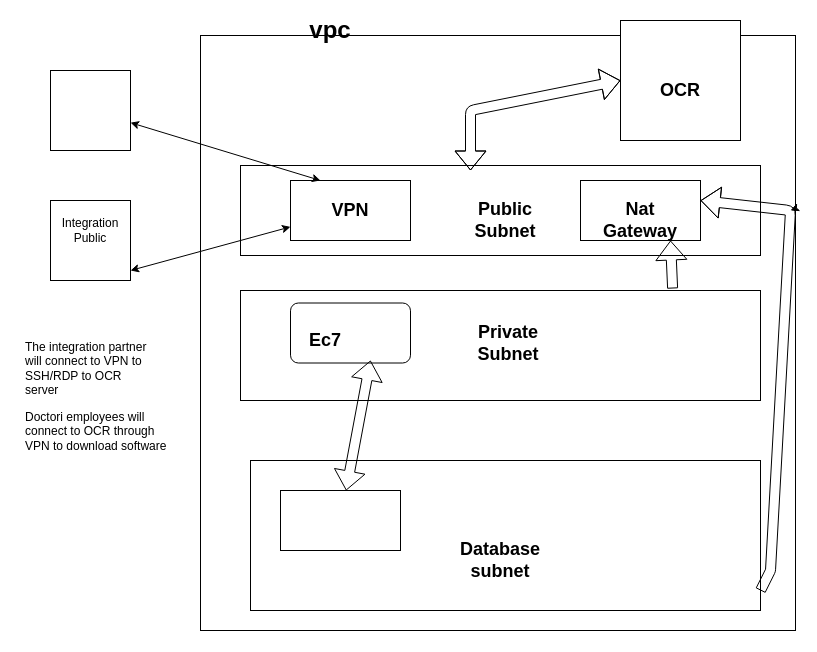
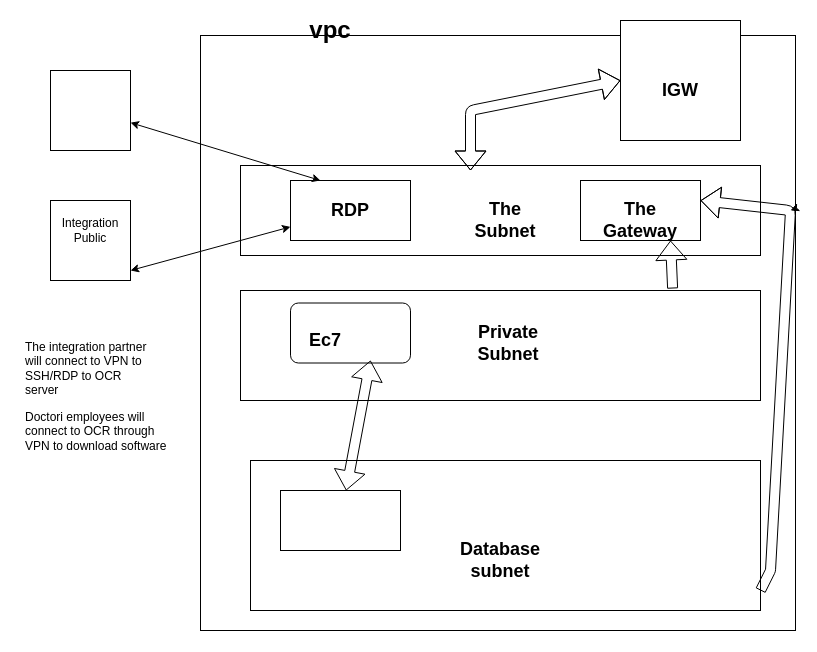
(681, 91) -> (681, 91)
(351, 211) -> (351, 211)
(506, 221) -> (506, 221)
(641, 221) -> (641, 221)
